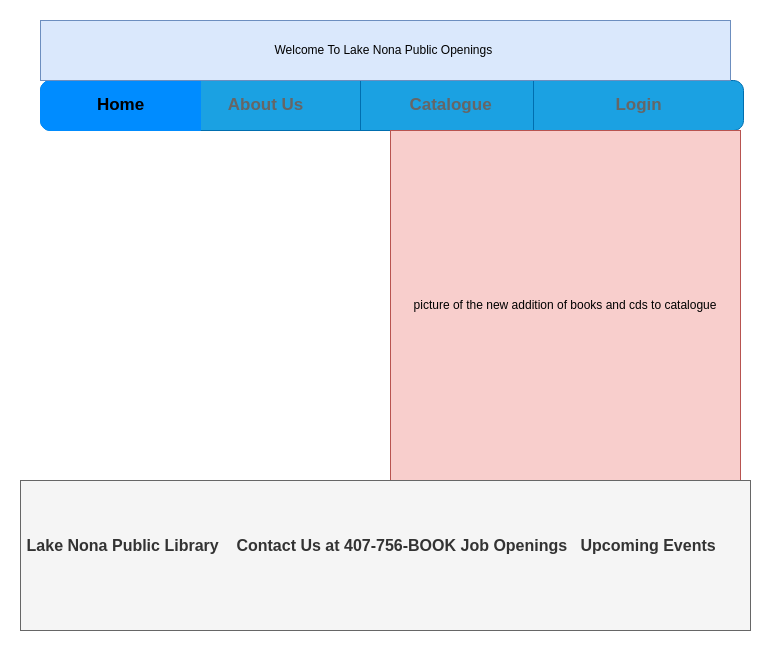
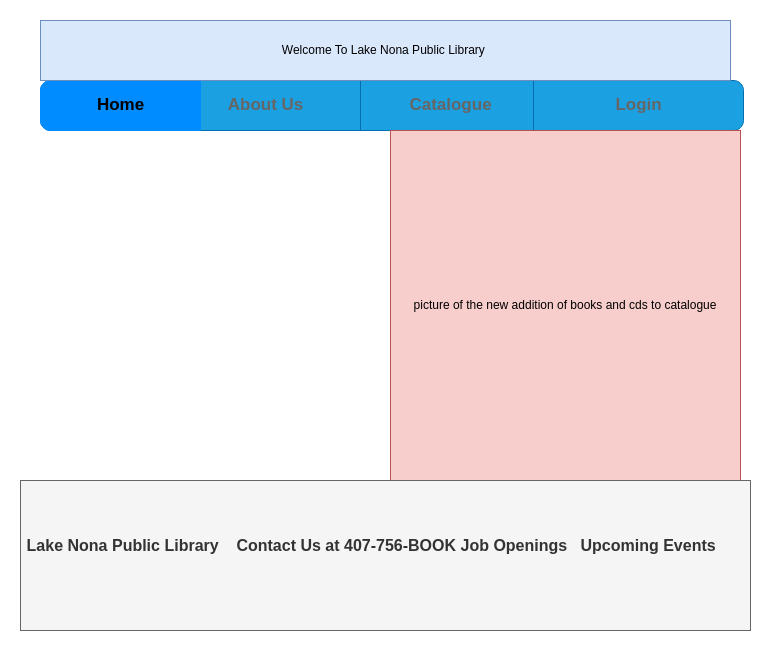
(386, 51) -> (386, 51)
